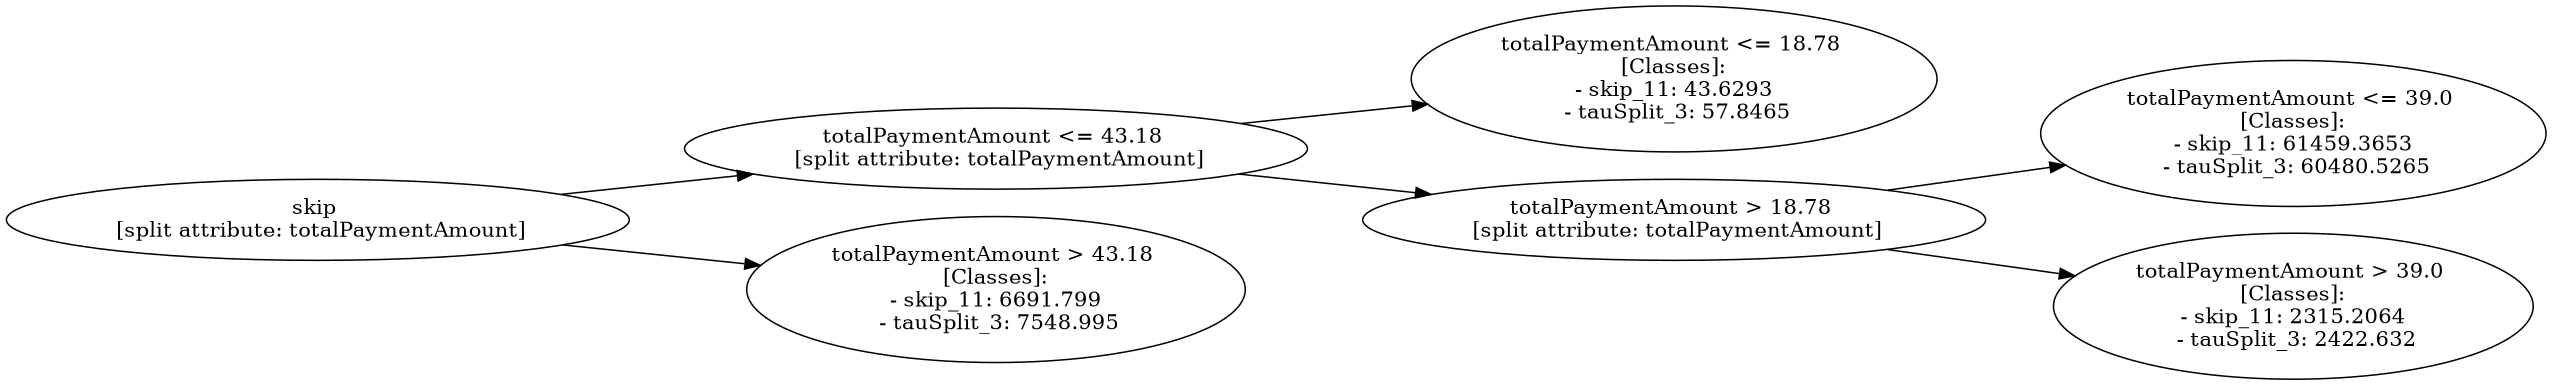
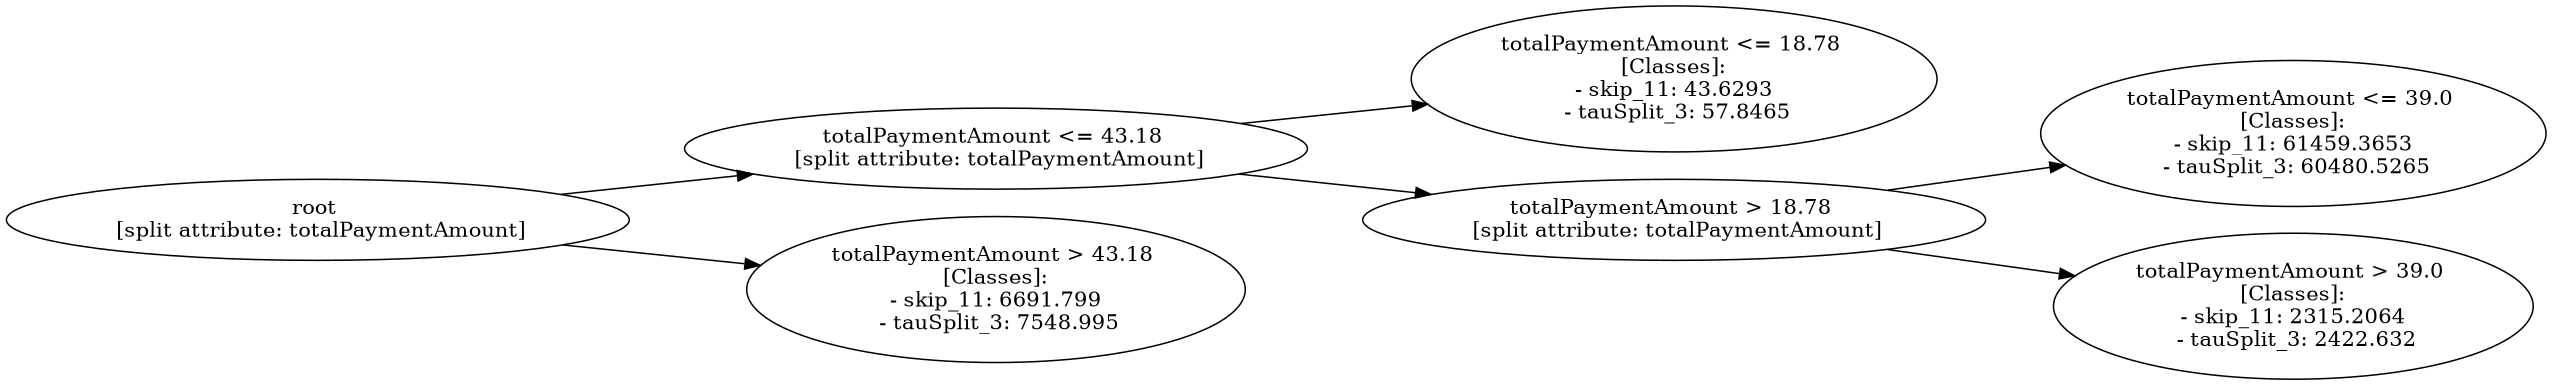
(318, 220) -> (318, 220)
